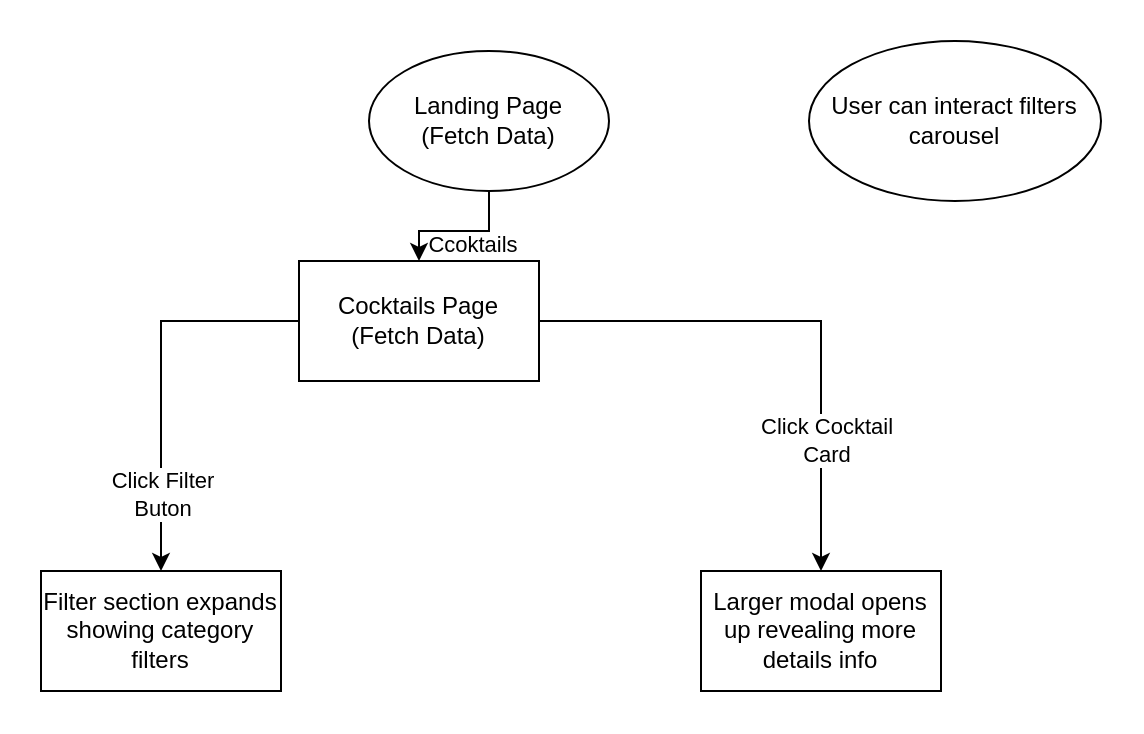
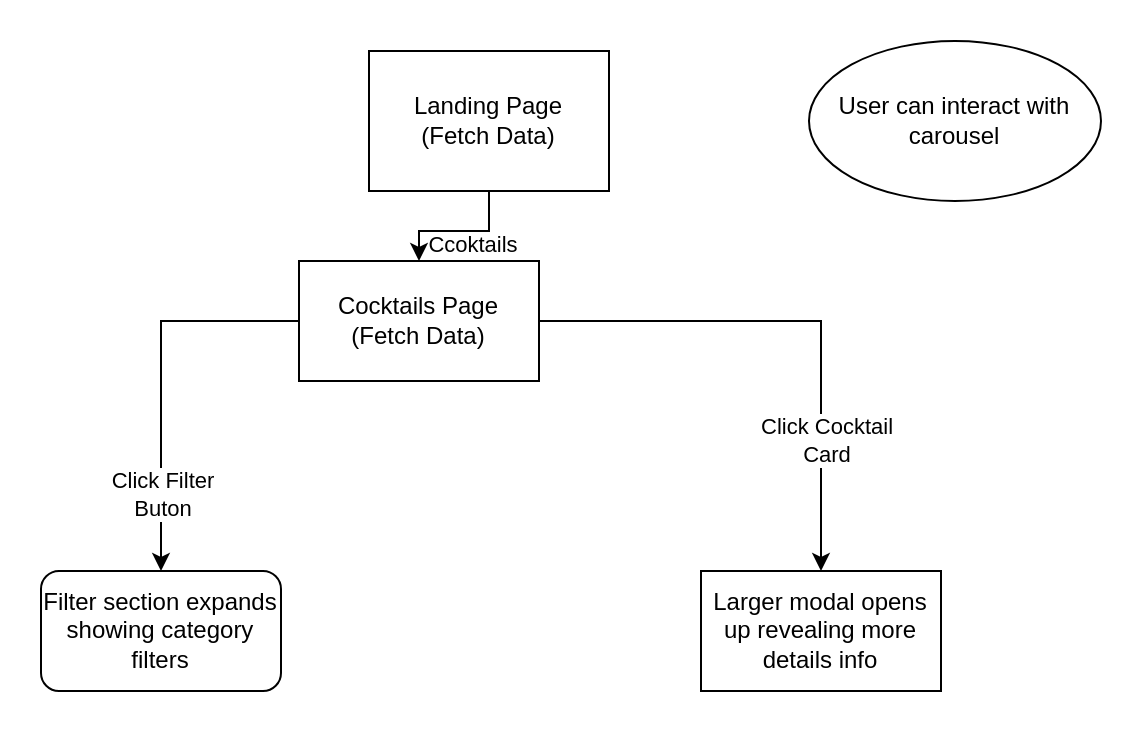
(489, 121) -> (489, 121)
(955, 121) -> (955, 121)
(161, 631) -> (161, 631)
